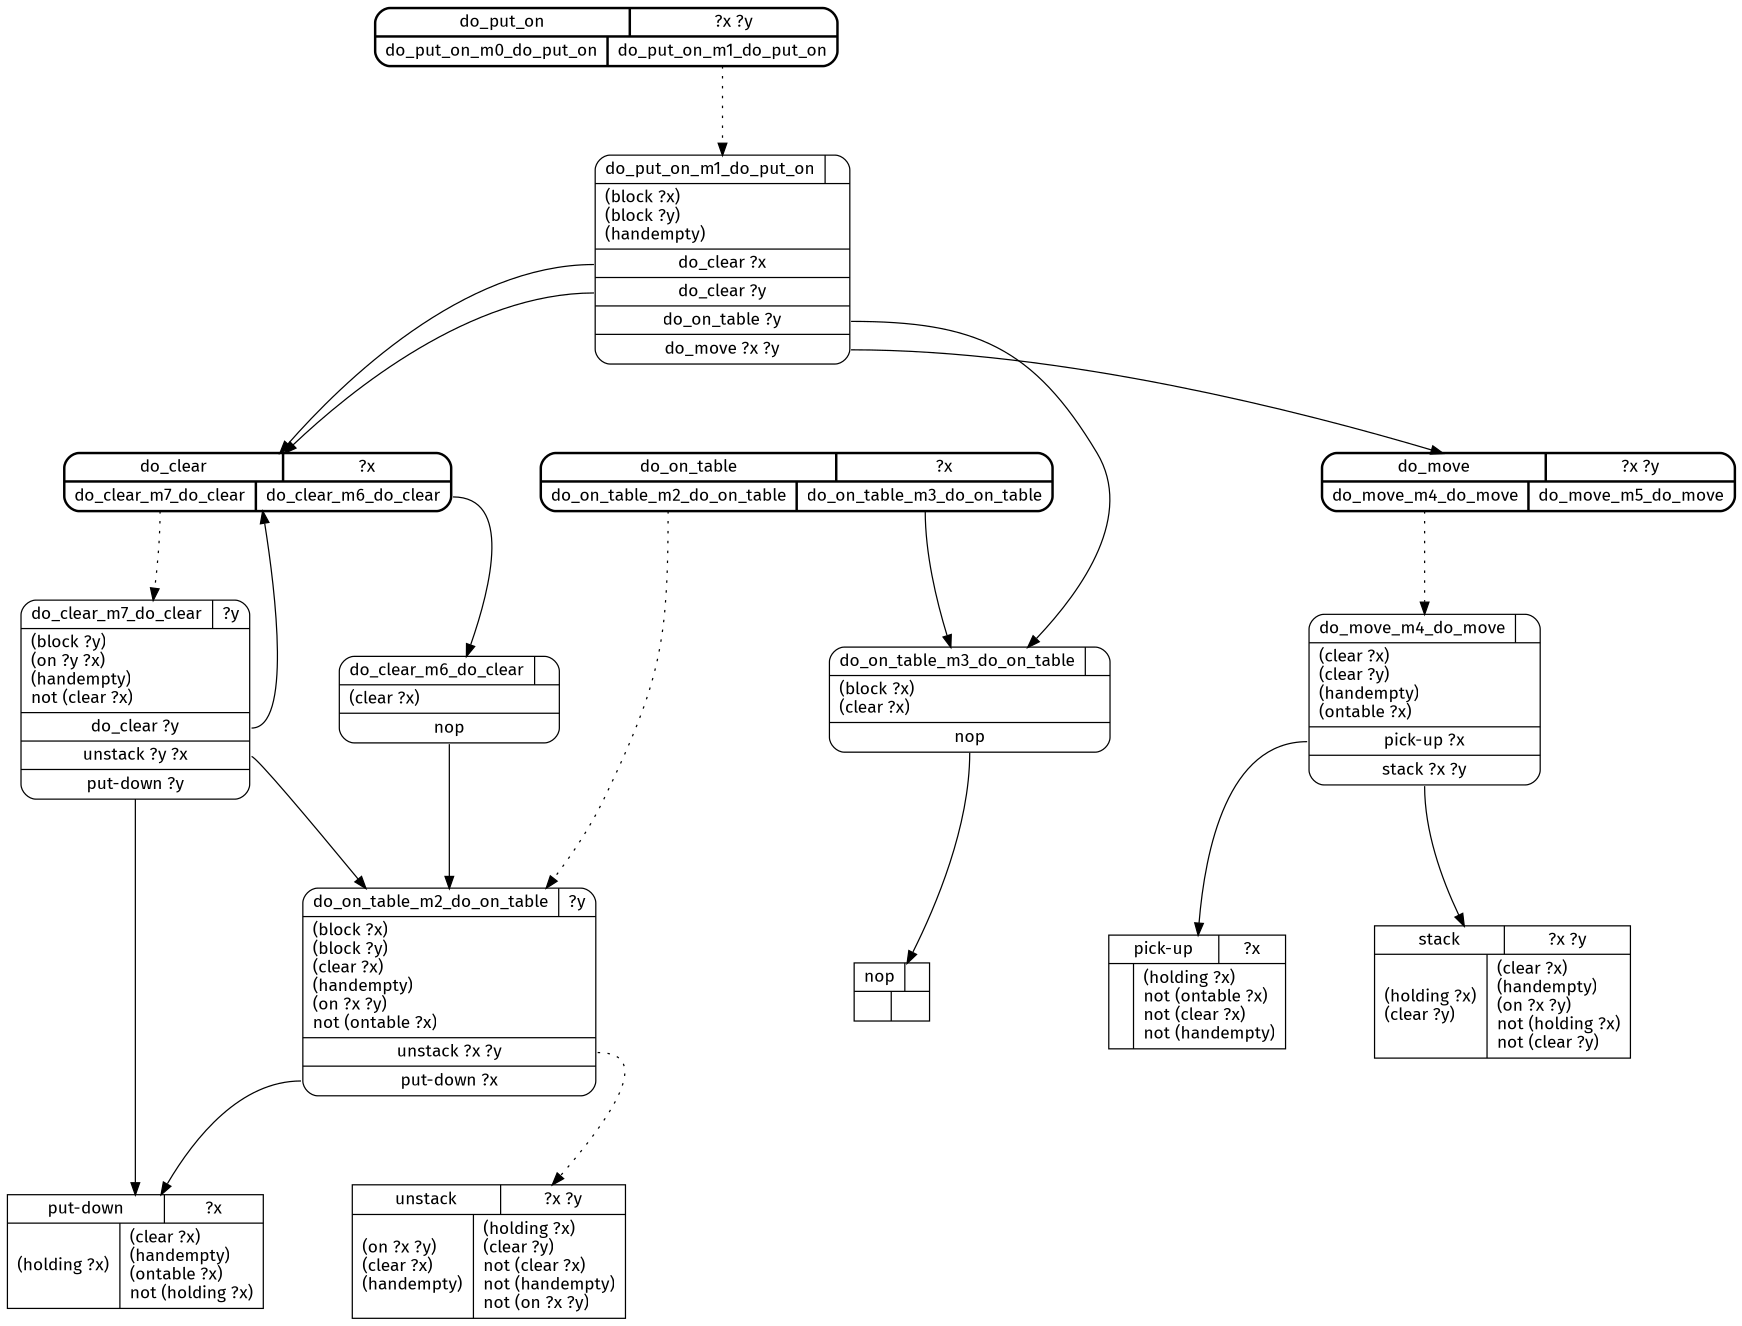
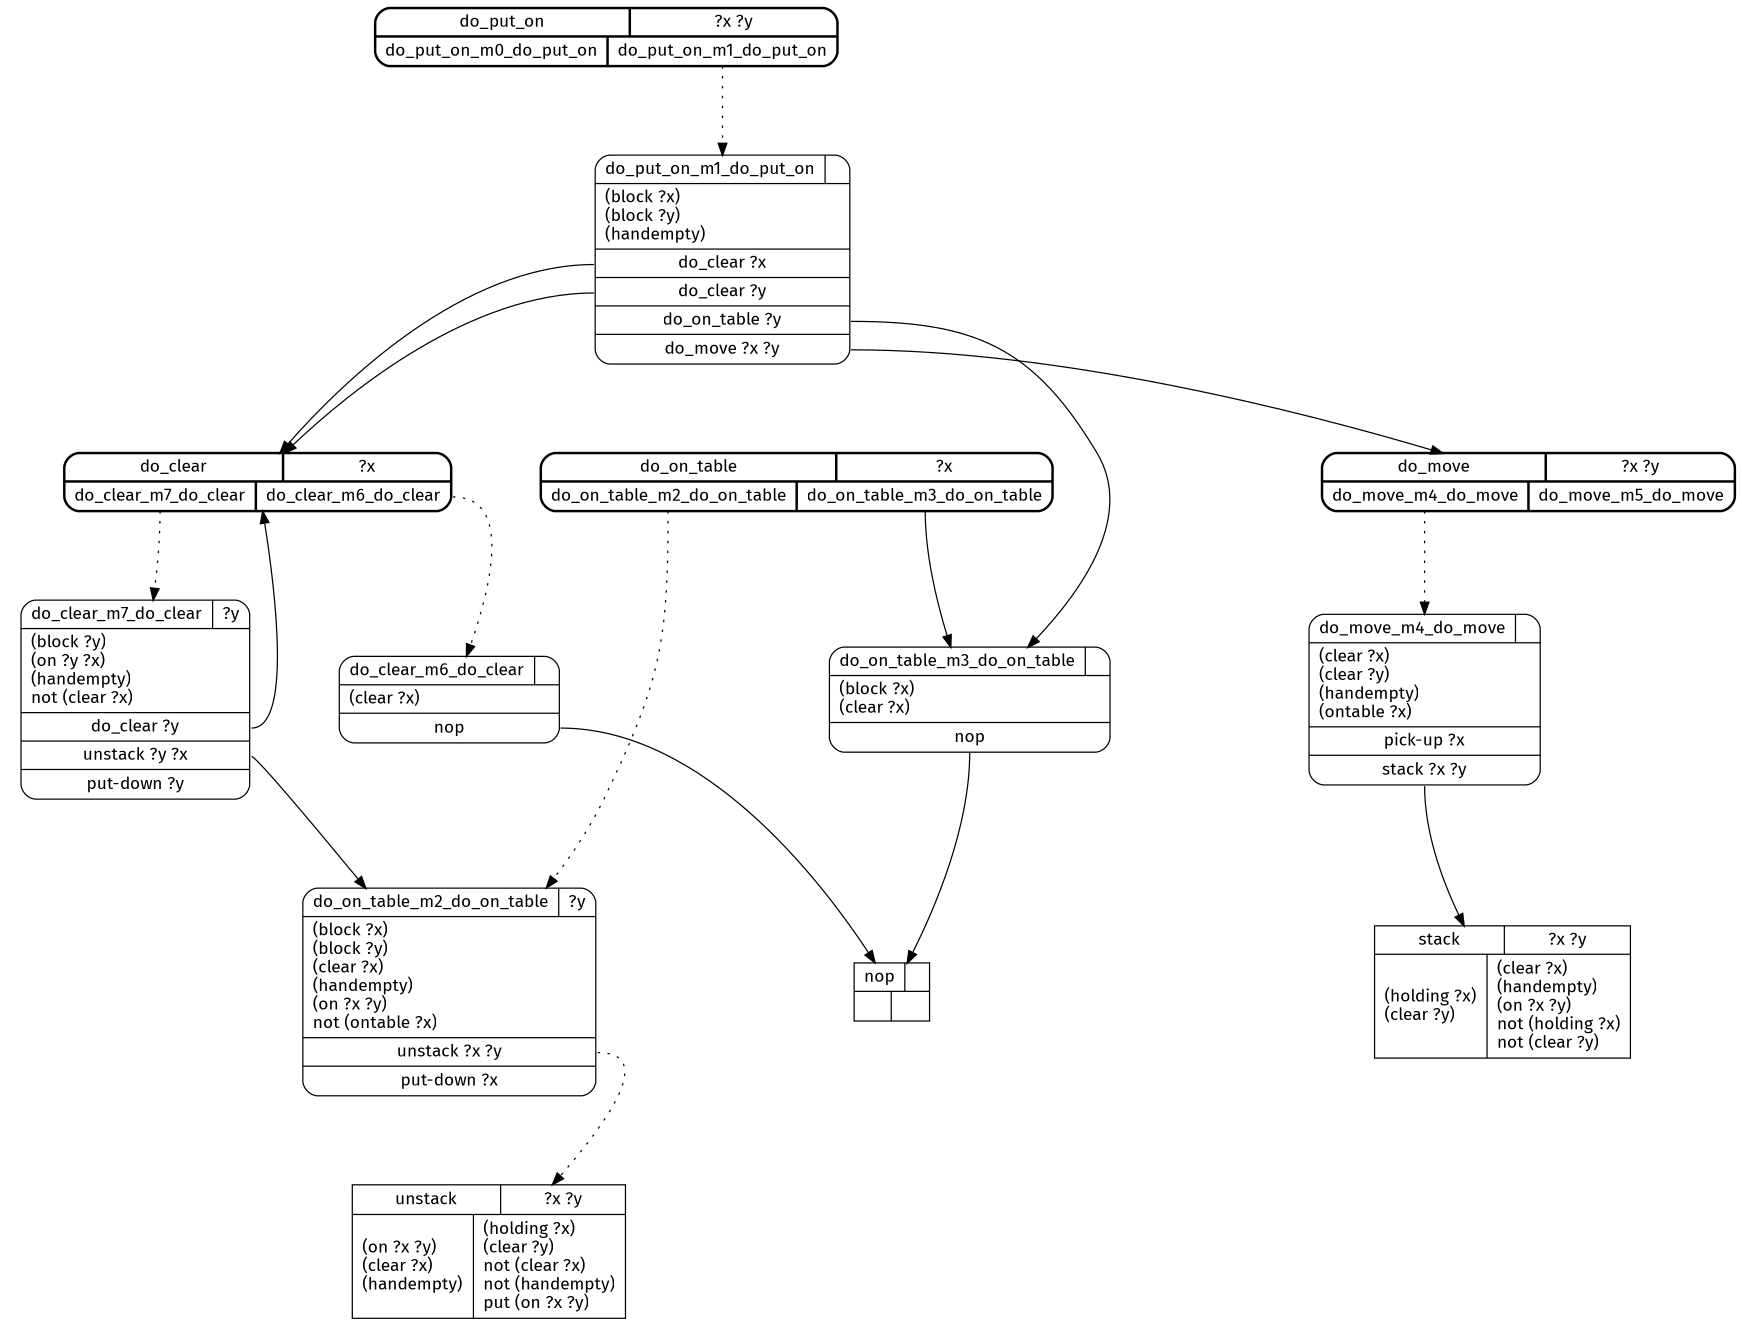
(491, 561) -> (491, 561)
(449, 810) -> (739, 804)
(1197, 992) -> none
(135, 1252) -> none
(536, 1303) -> (536, 1303)
